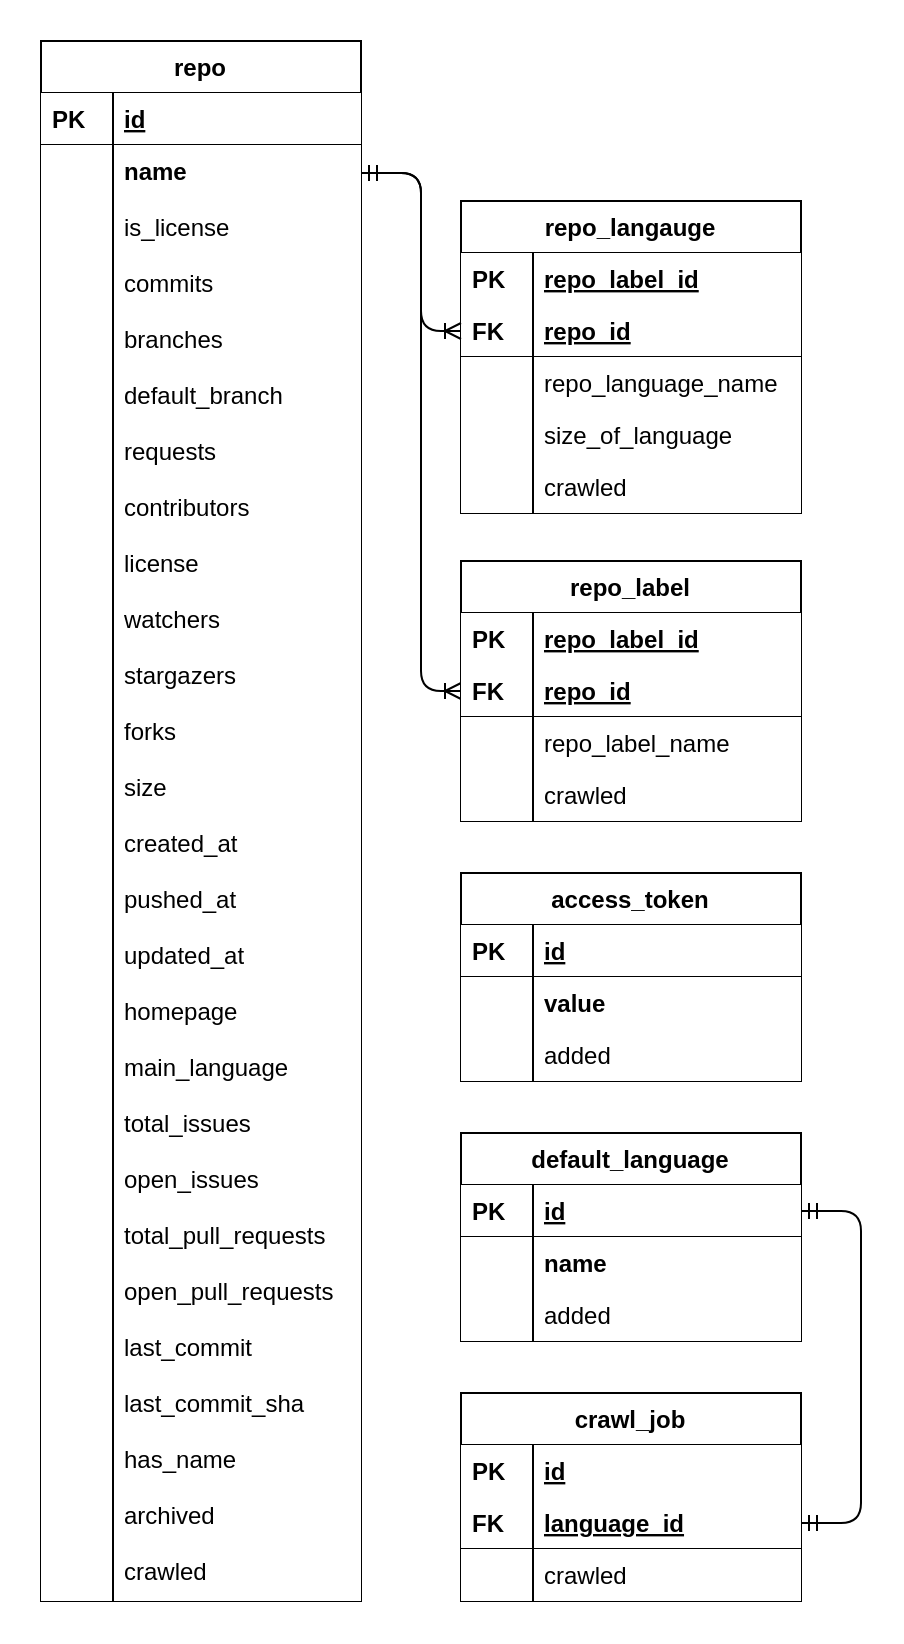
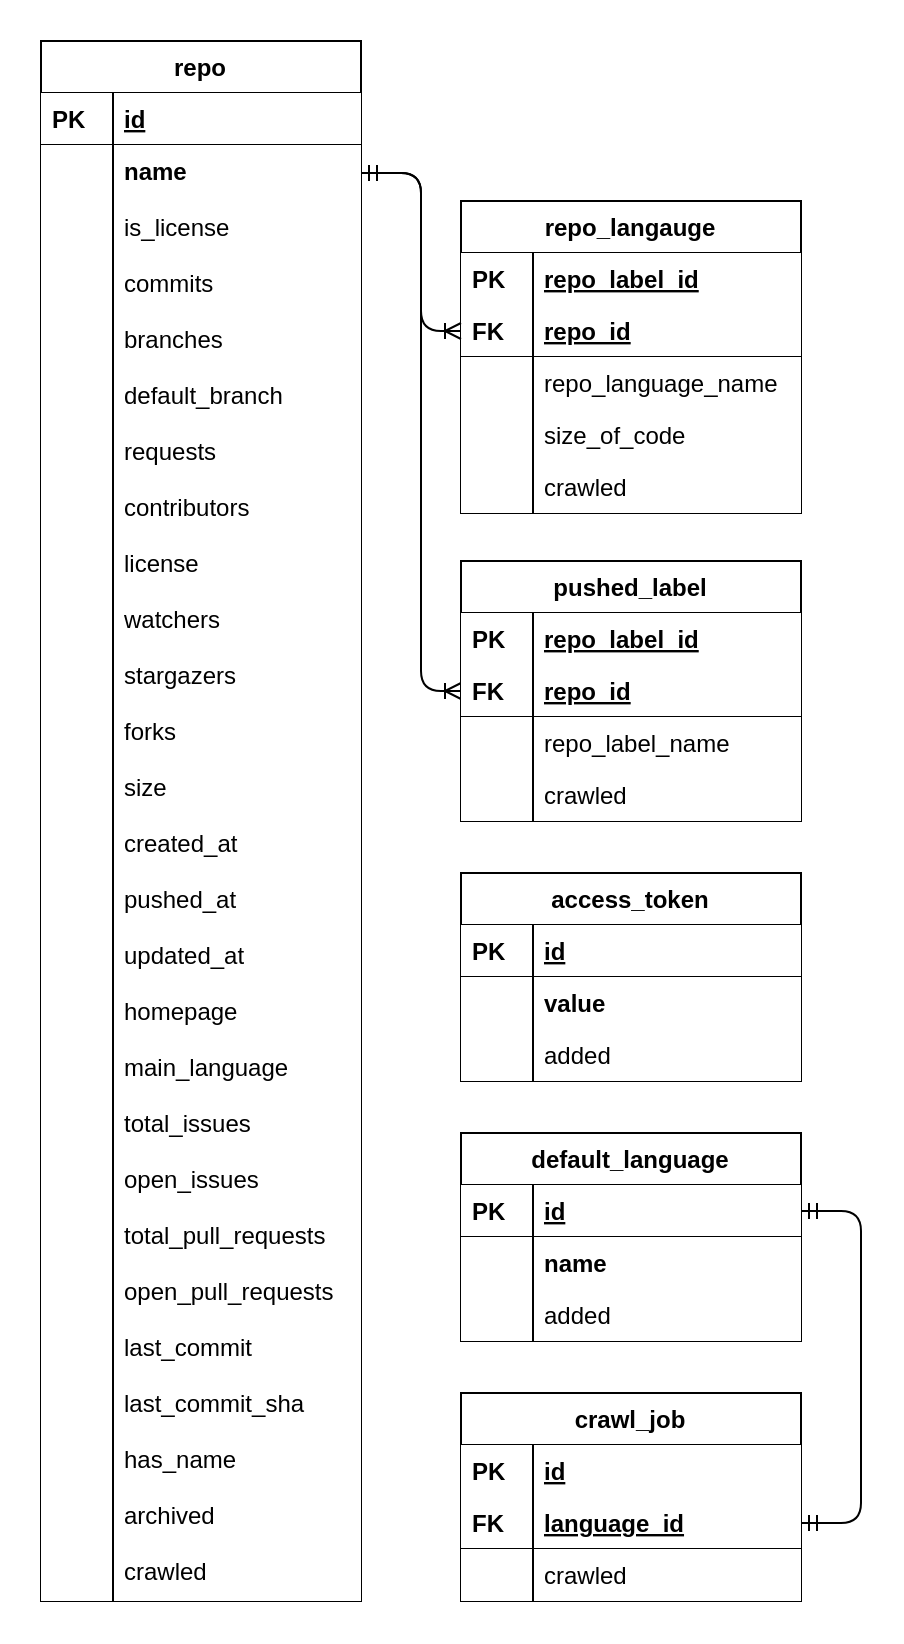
(645, 436) -> (622, 436)
(630, 588) -> (630, 588)
